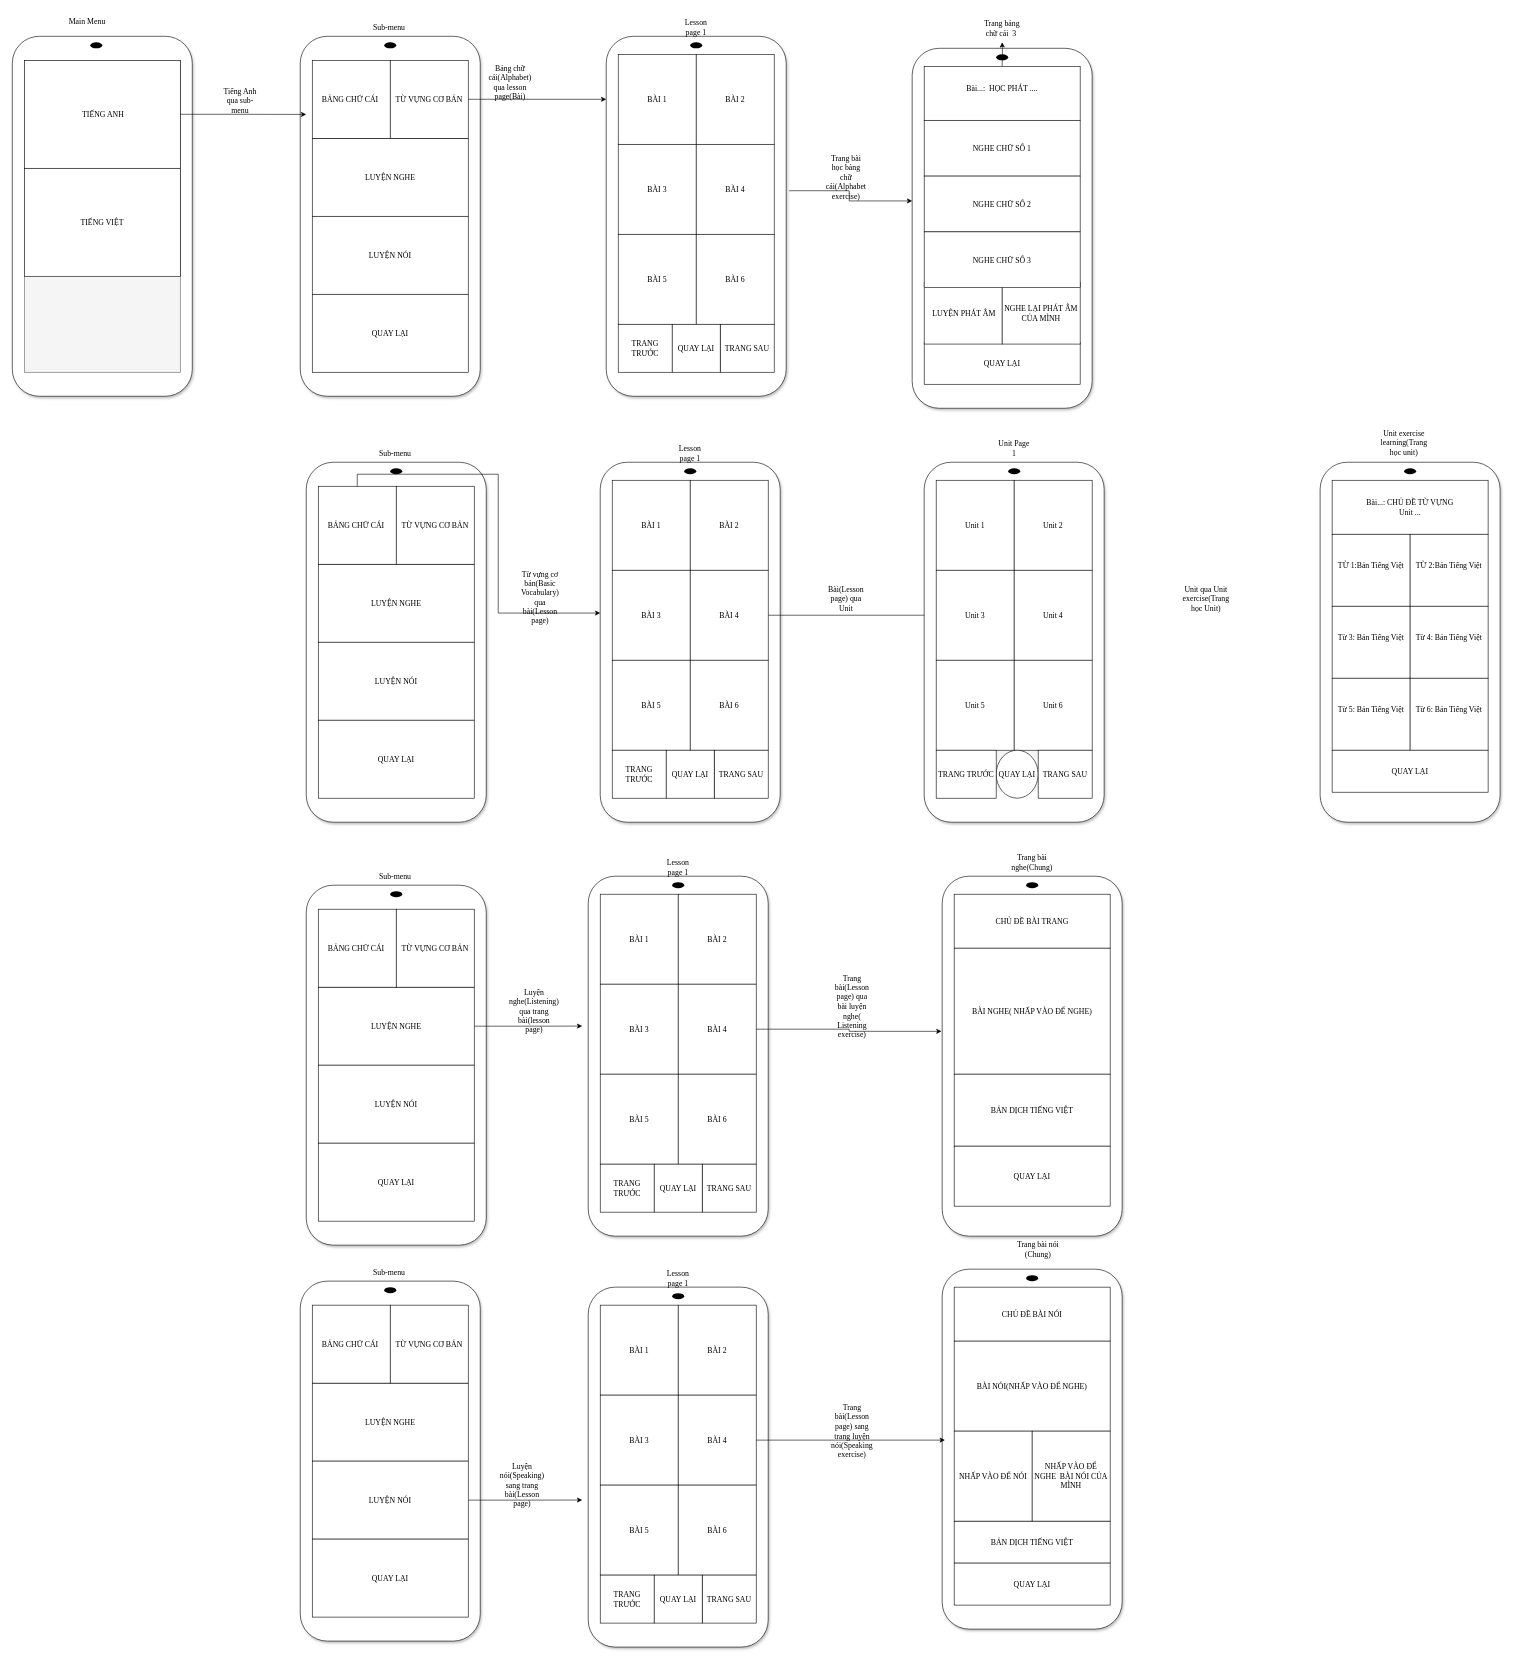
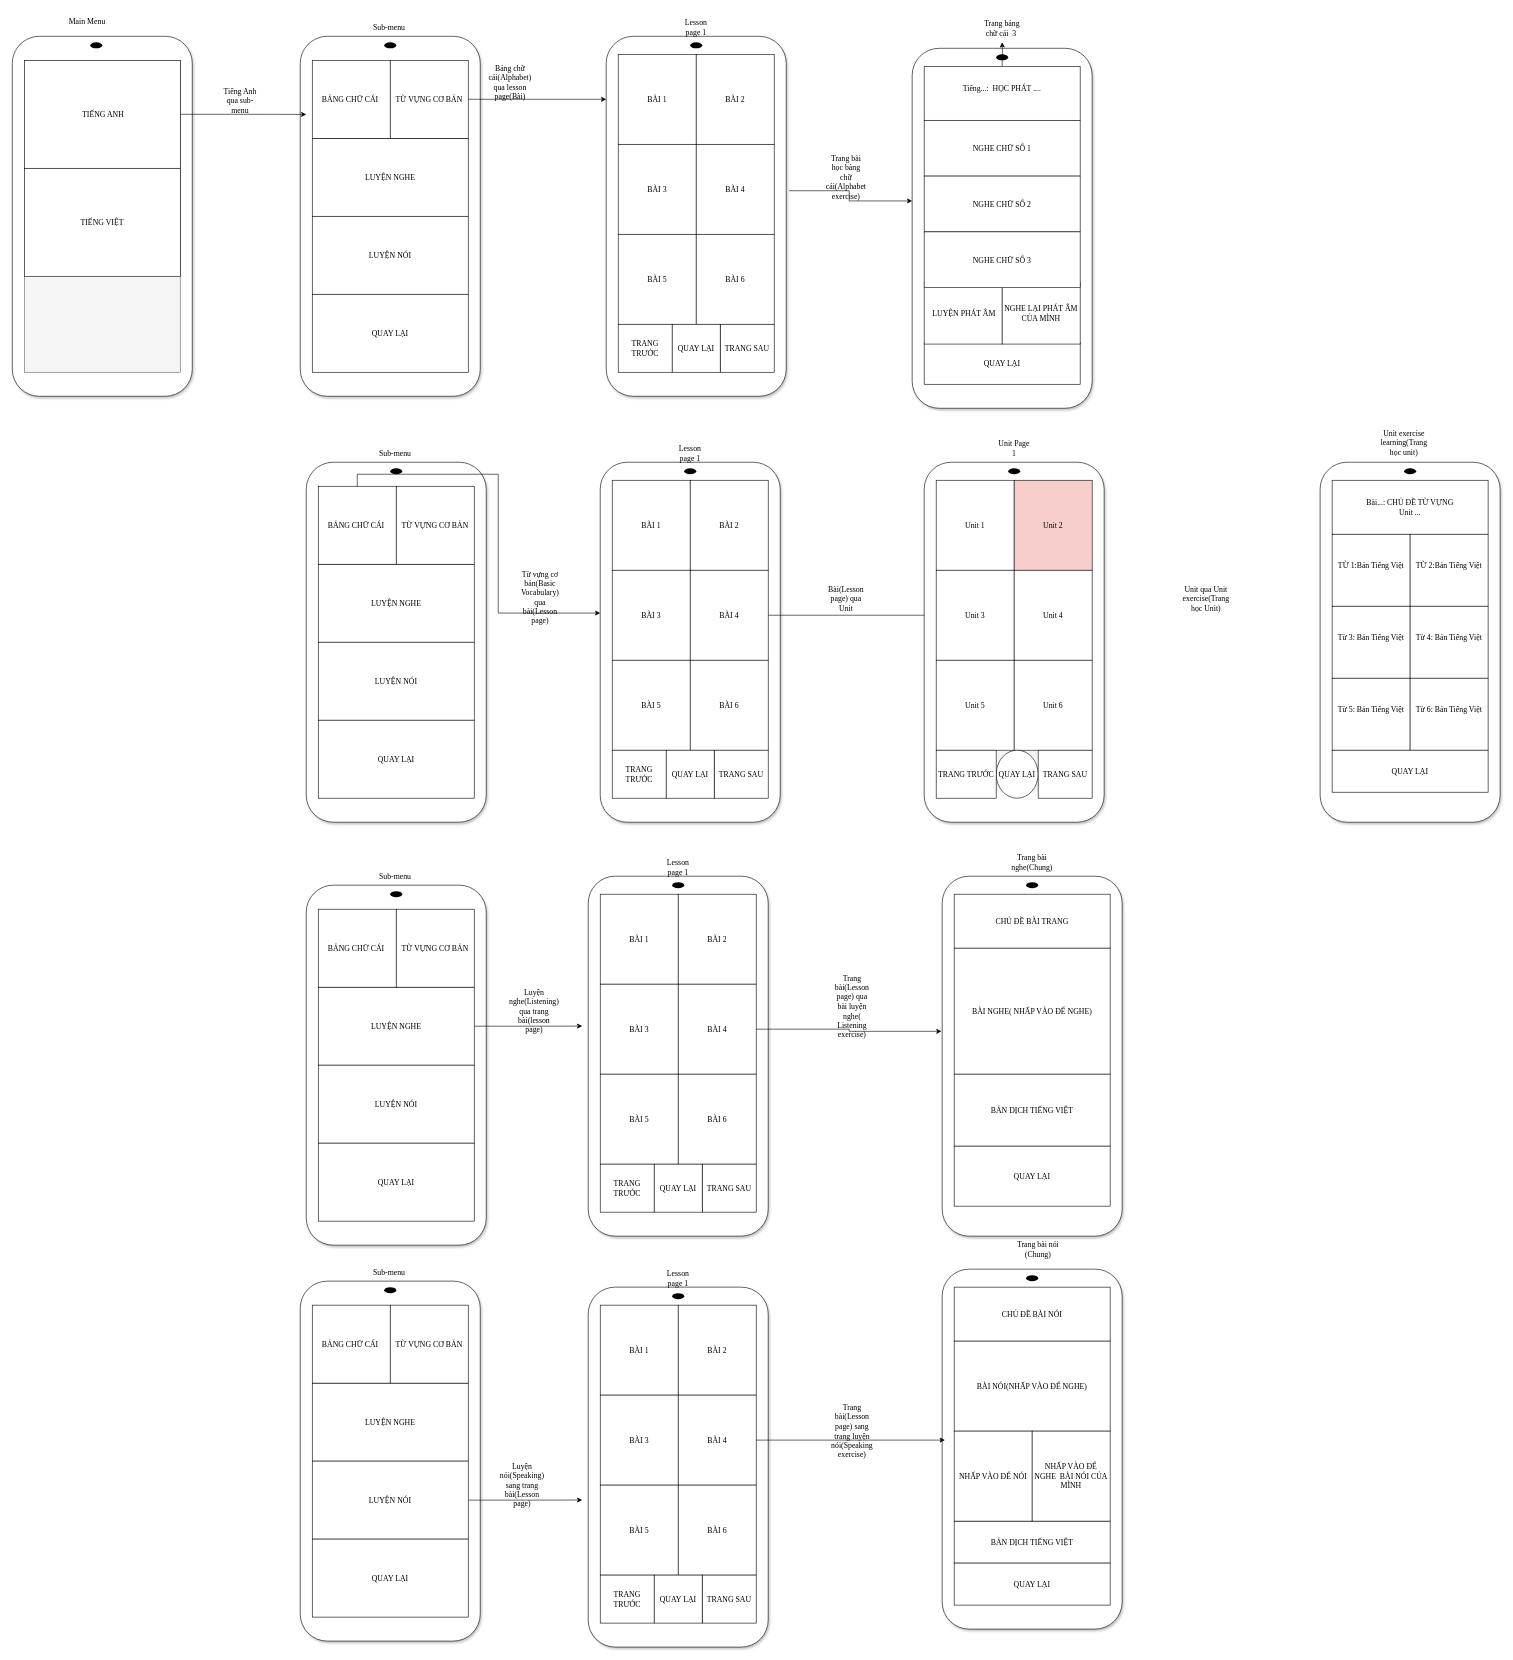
(1002, 93) -> (1002, 93)
(1053, 525) -> (1053, 525)
